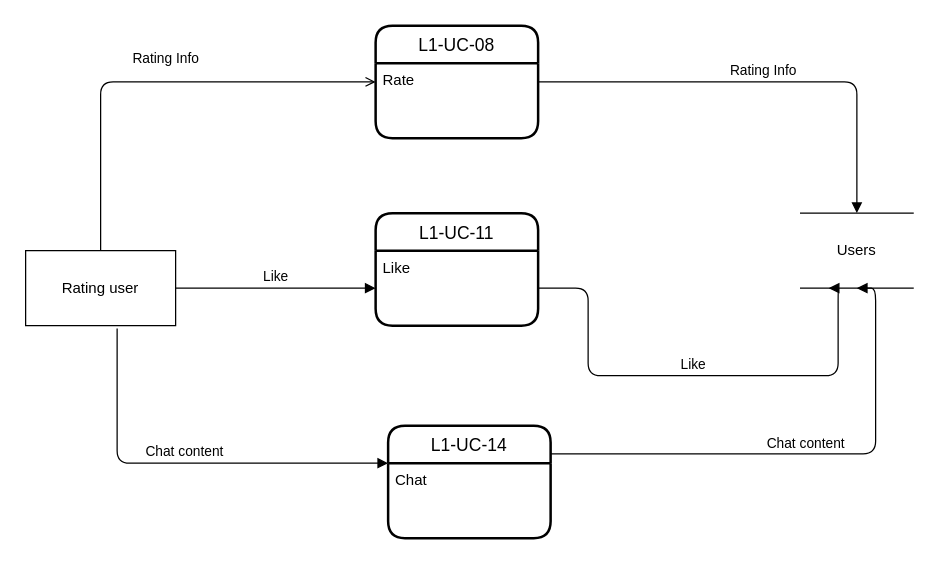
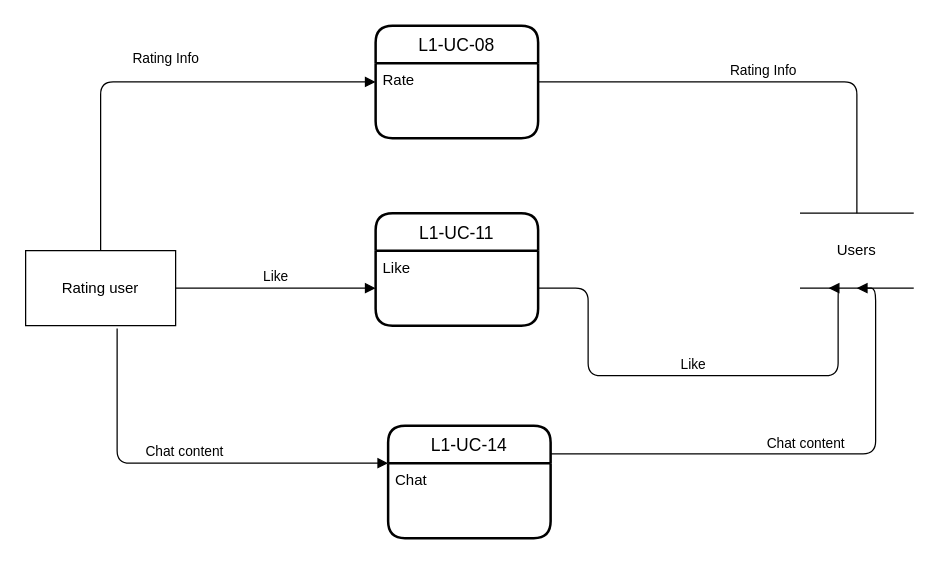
(367, 82) -> (364, 82)
(857, 201) -> (857, 205)
